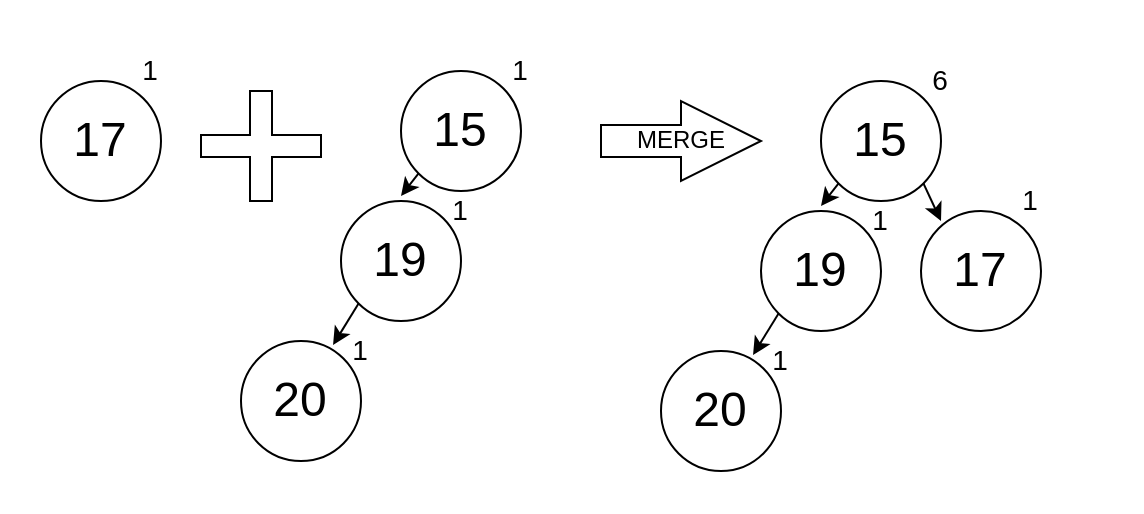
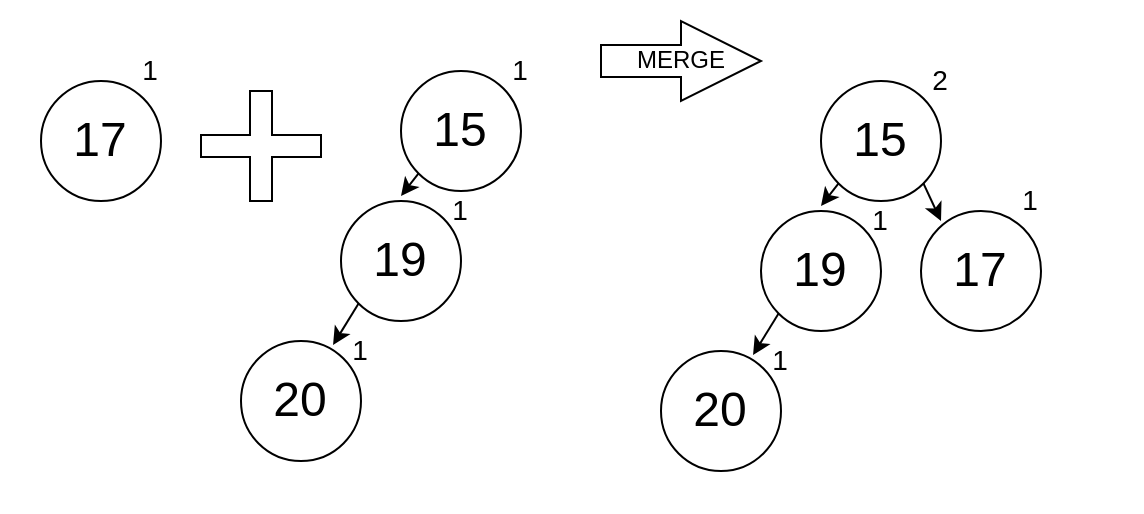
(941, 81) -> (941, 81)
(681, 141) -> (681, 61)
